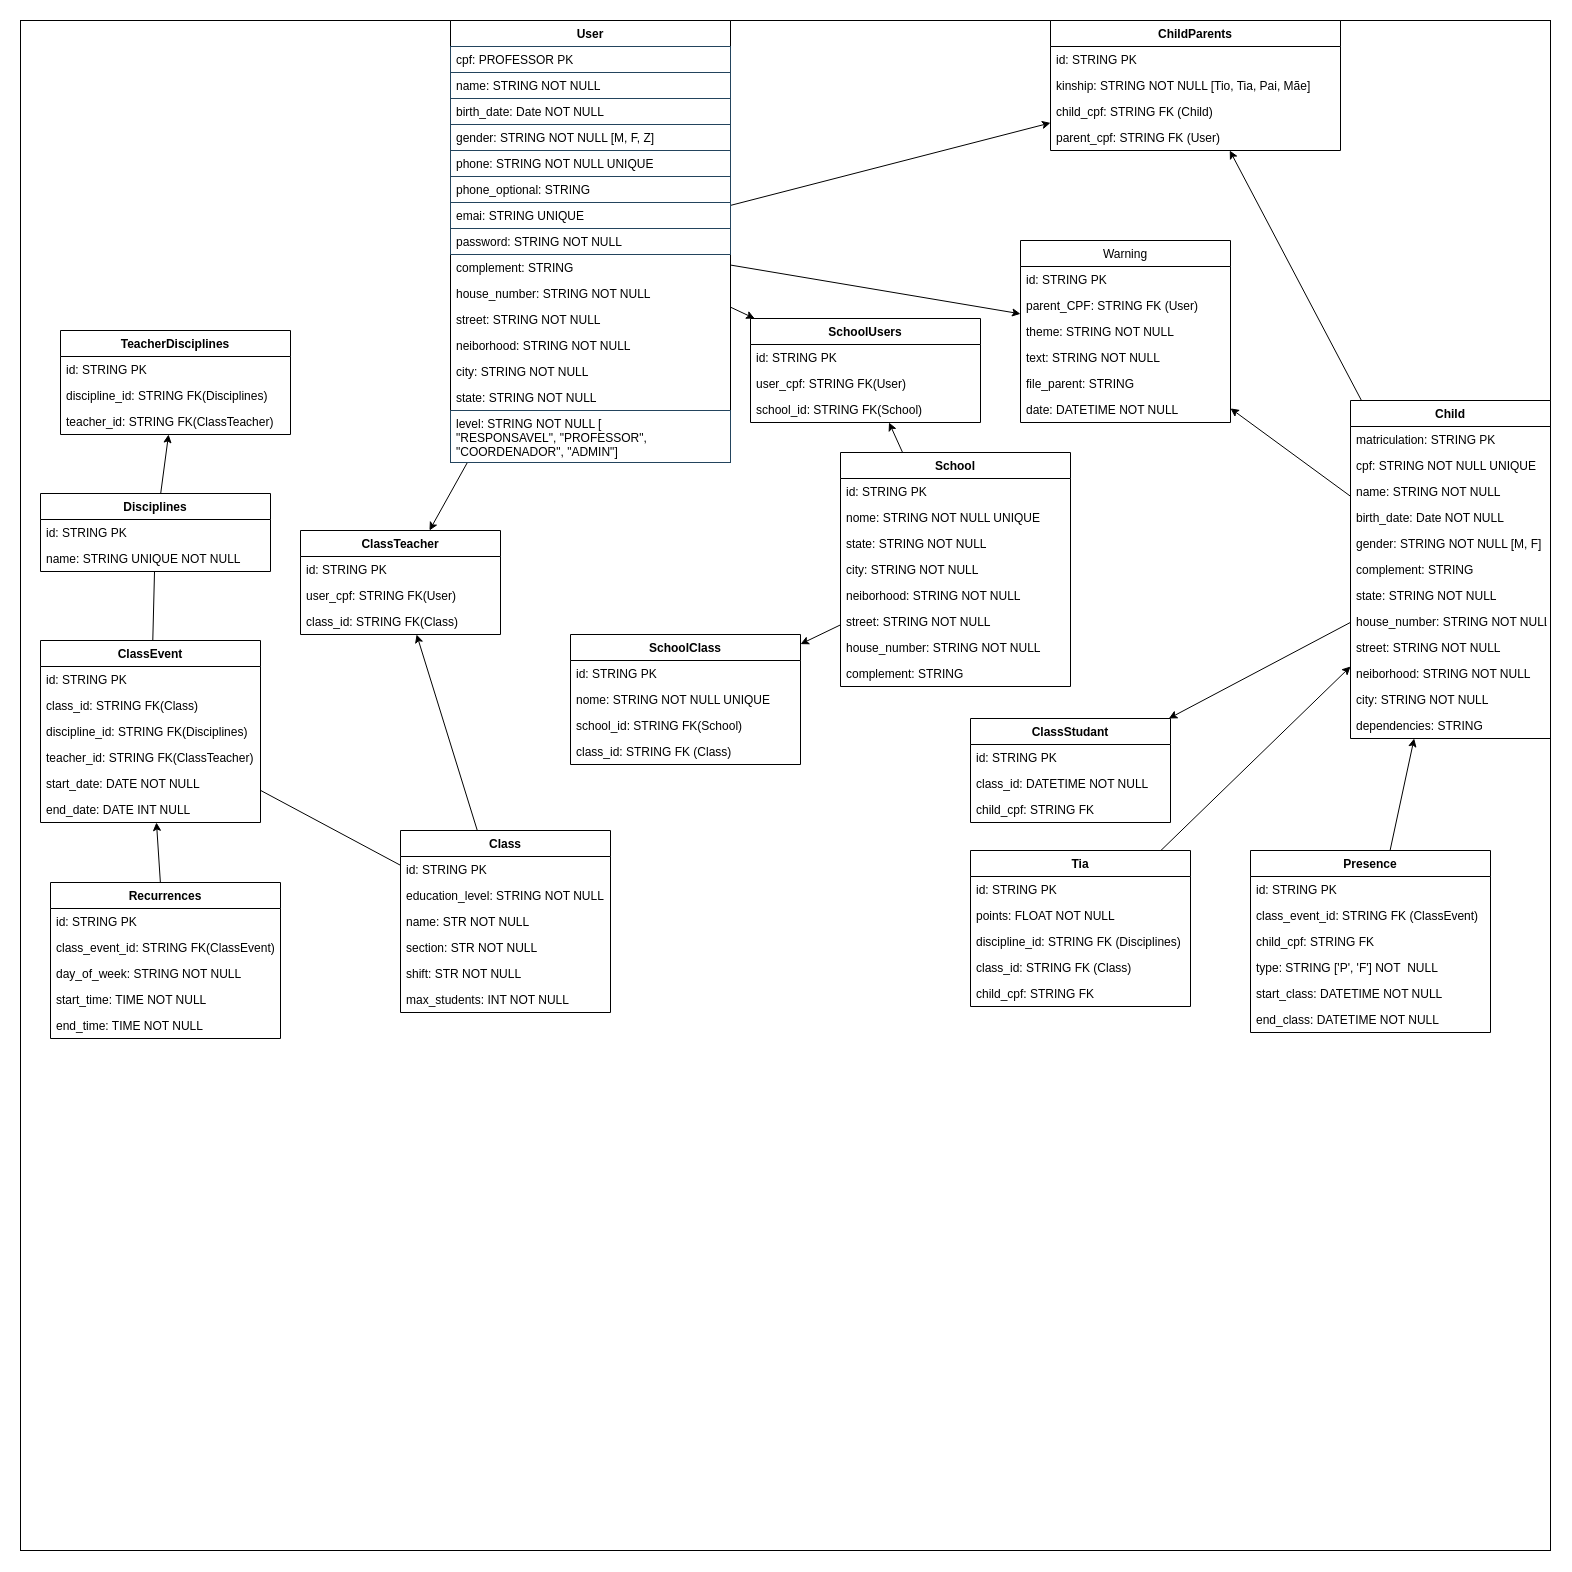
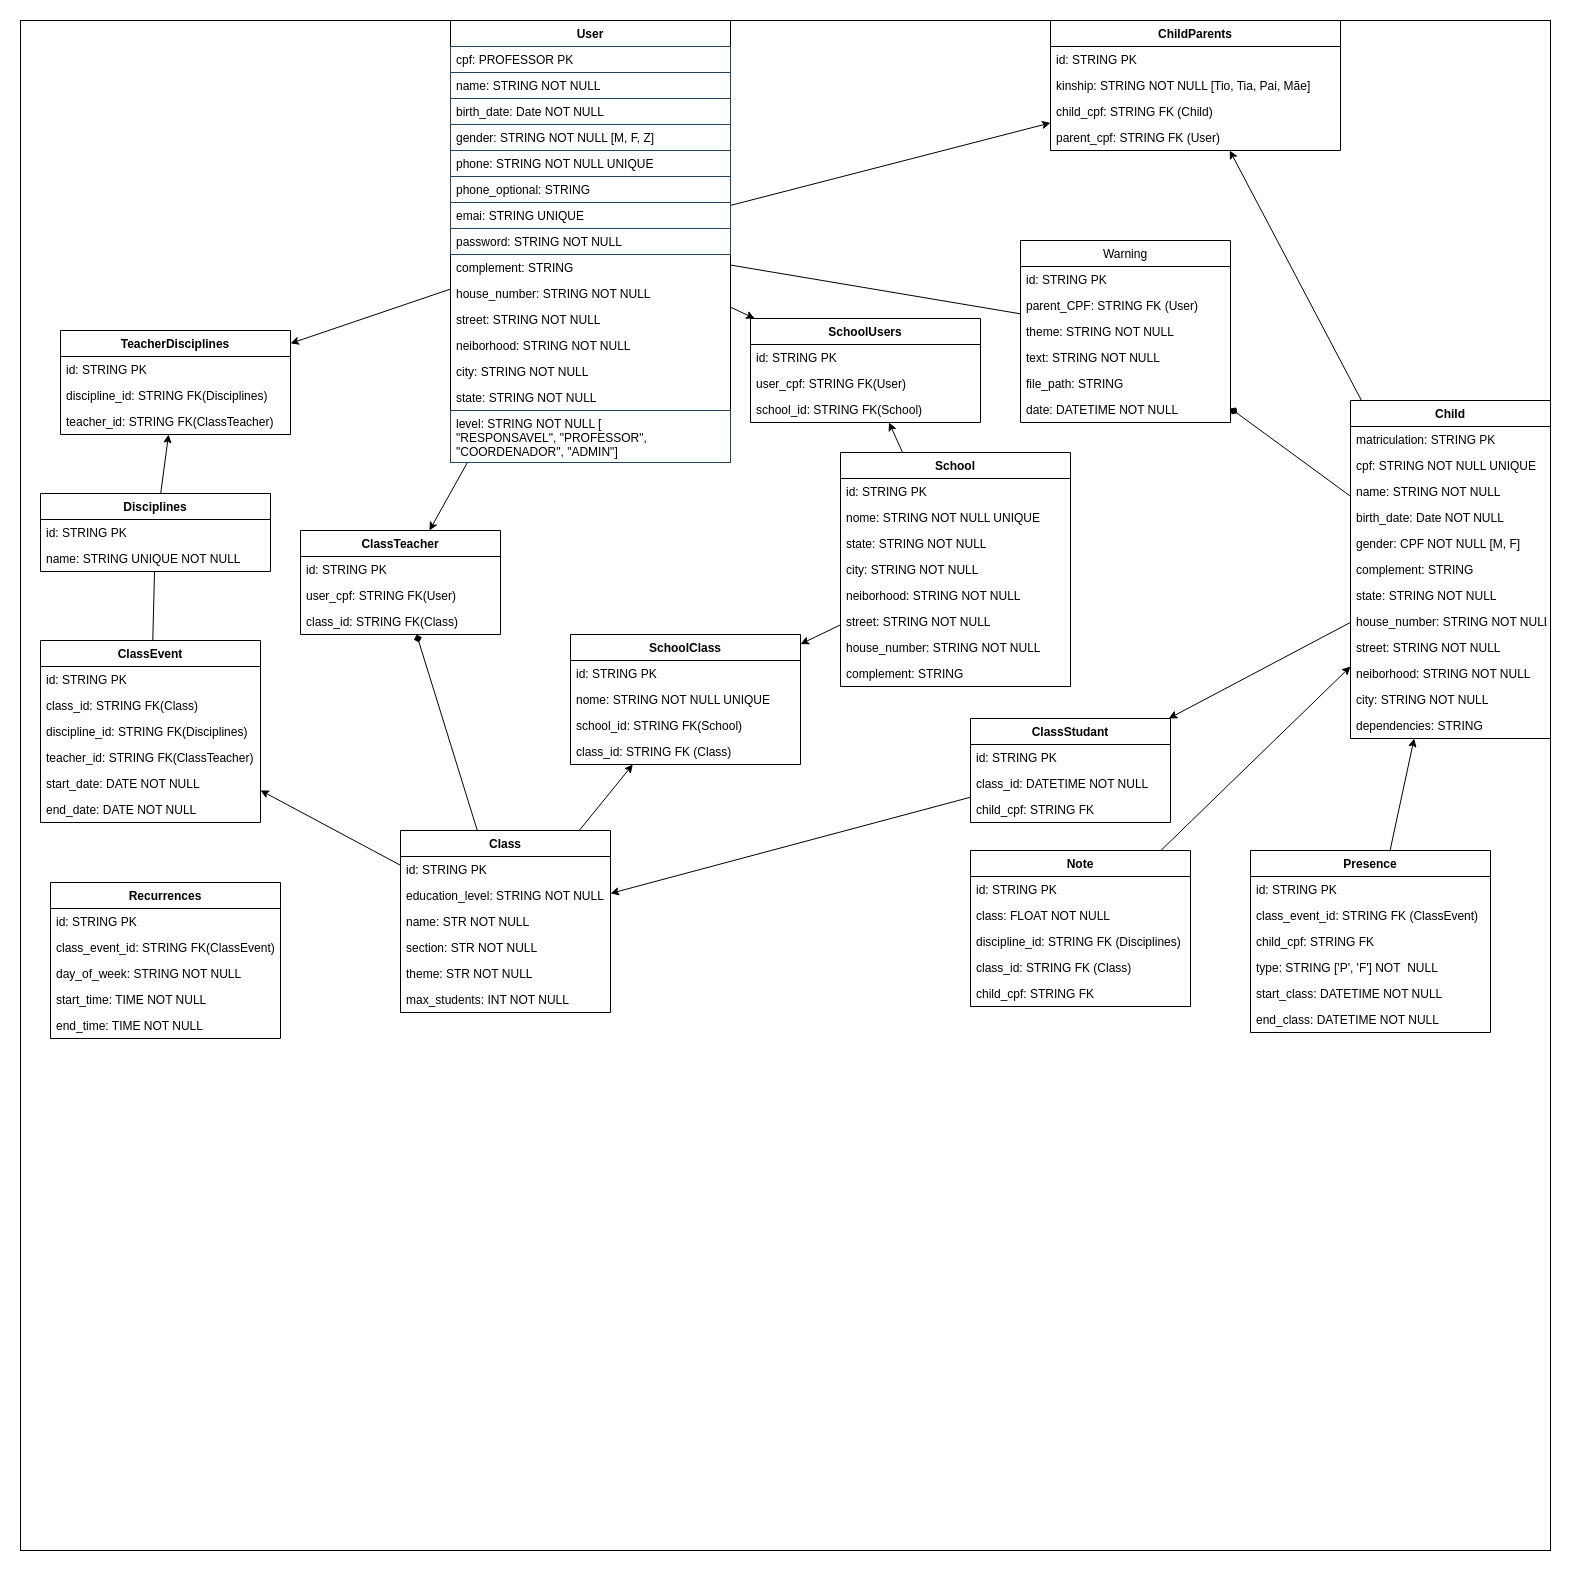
(1012, 312) -> (1014, 313)
none -> (373, 316)
(1084, 384) -> (1077, 384)
(1236, 413) -> (1237, 413)
(1446, 544) -> (1436, 544)
(419, 642) -> (419, 643)
(266, 793) -> (267, 794)
none -> (604, 800)
(117, 810) -> (117, 810)
none -> (793, 845)
(159, 856) -> none
(1080, 864) -> (1080, 864)
(1042, 916) -> (1039, 916)
(462, 974) -> (464, 974)
